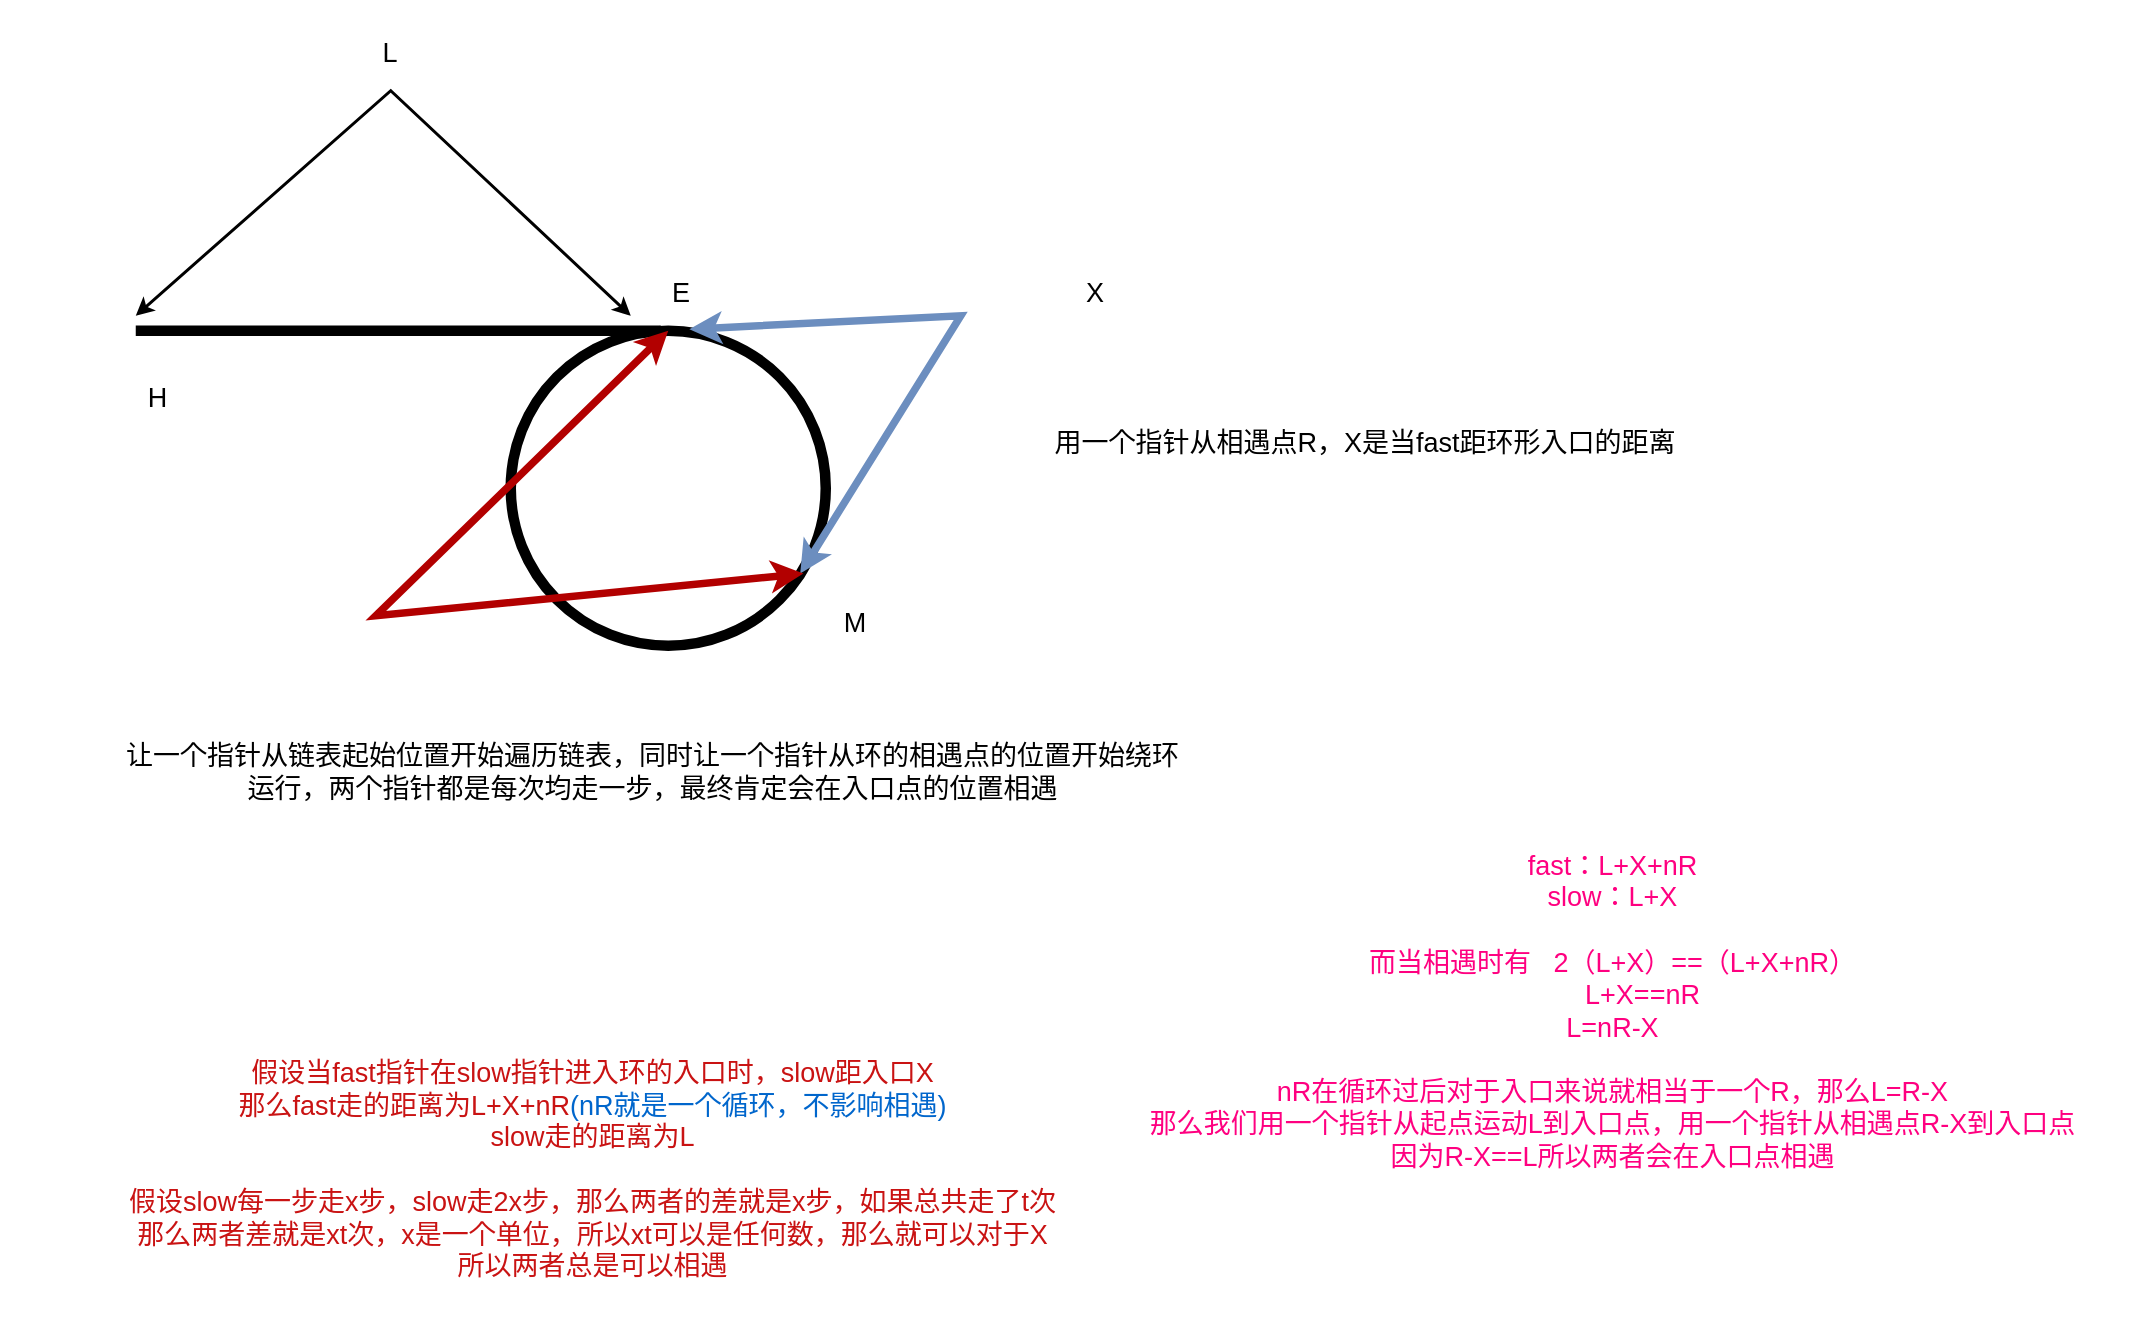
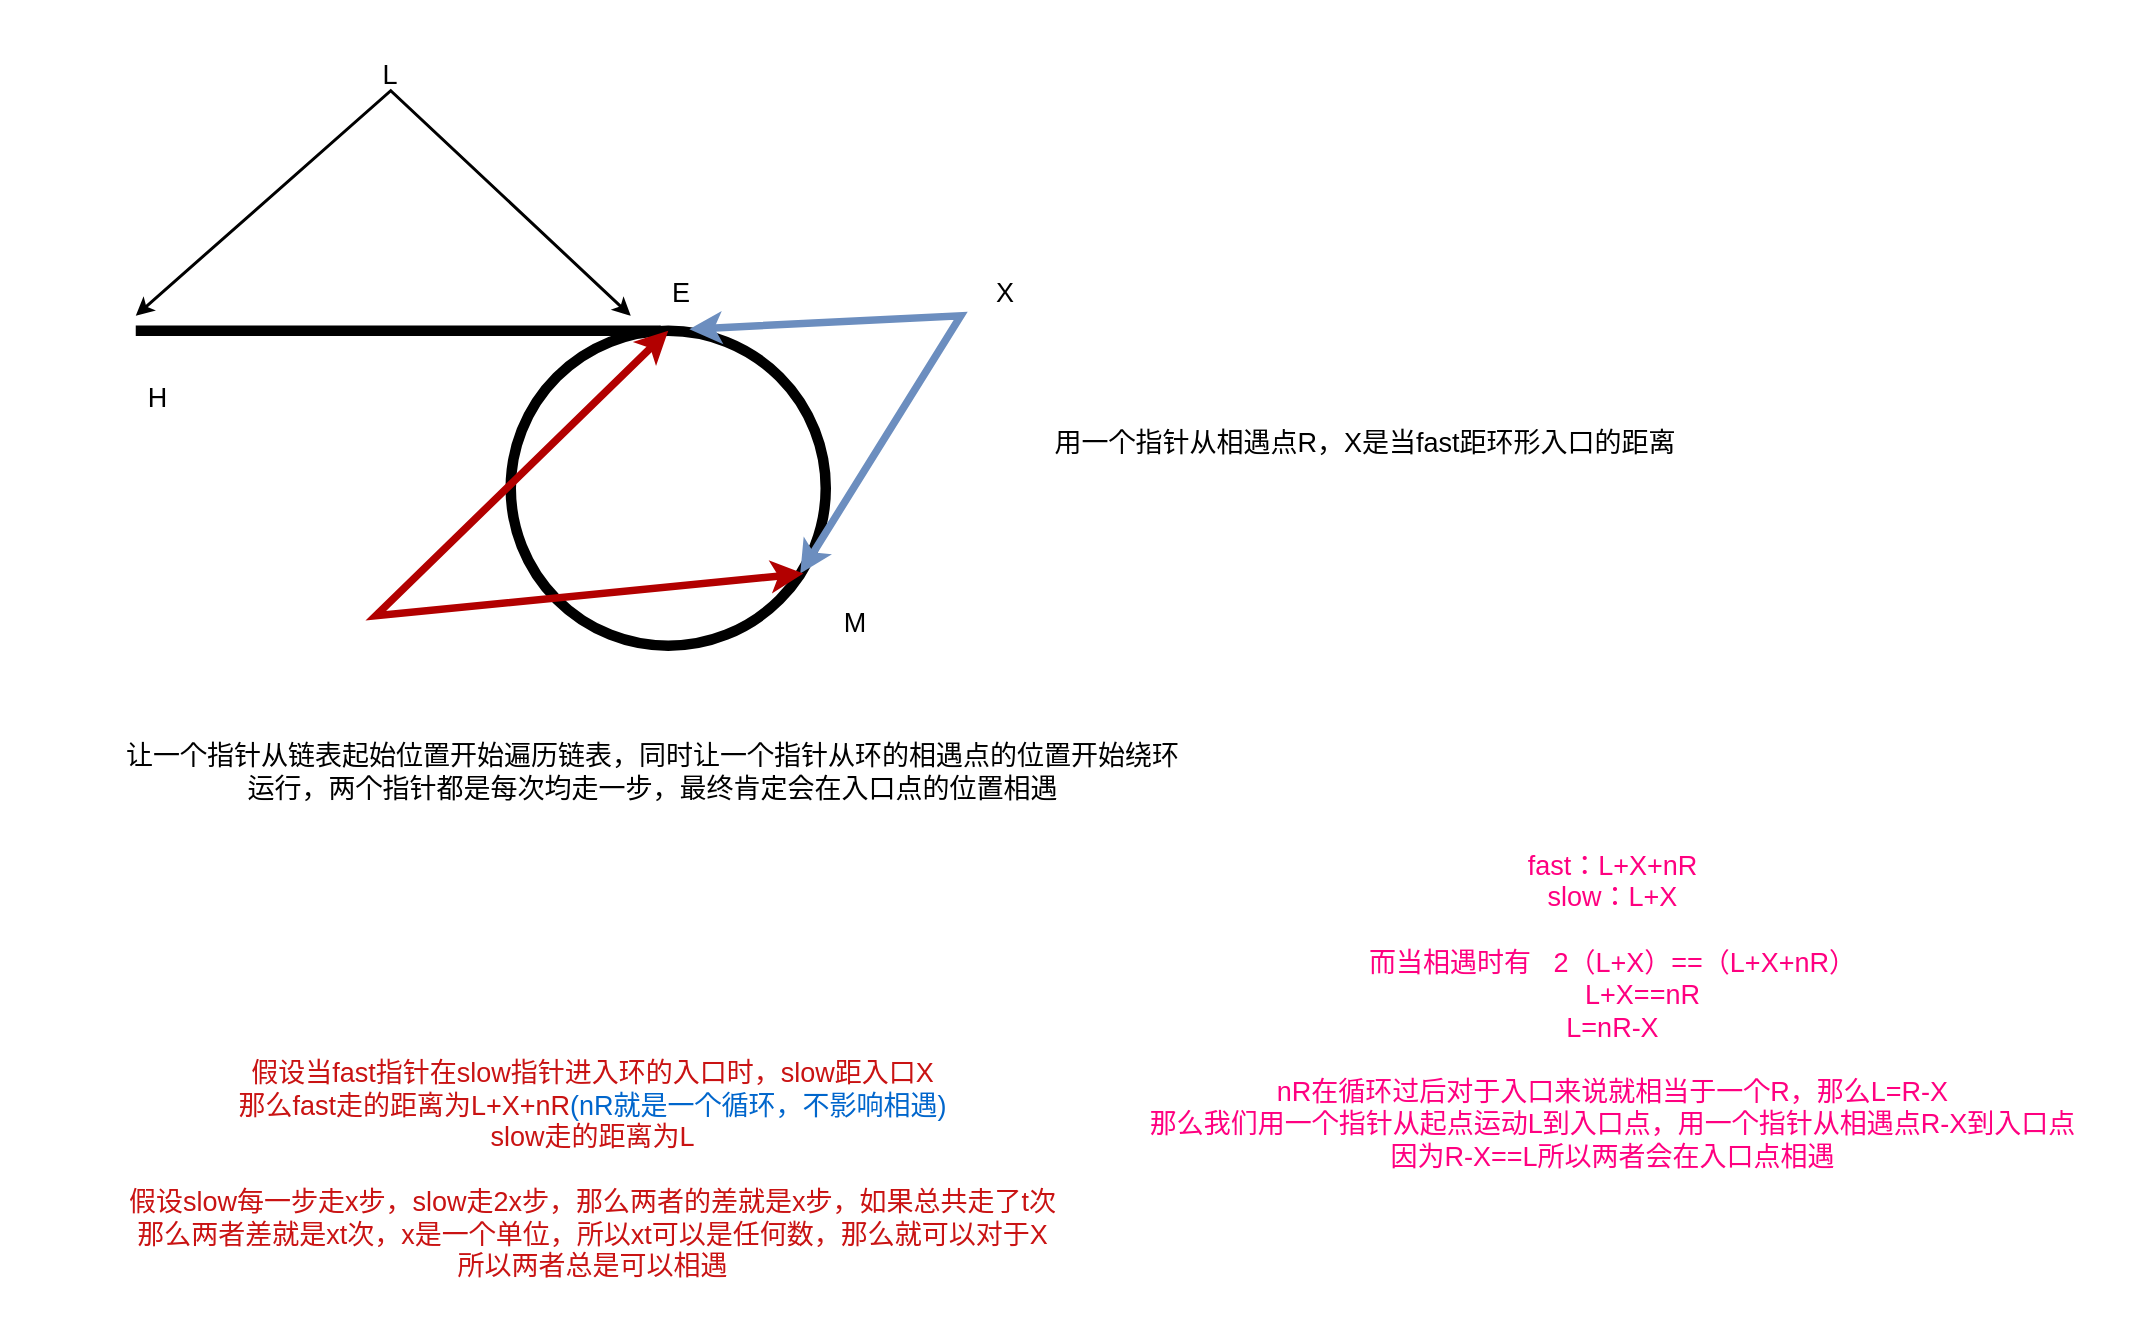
(391, 53) -> (391, 76)
(1096, 293) -> (1006, 293)
